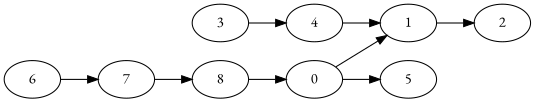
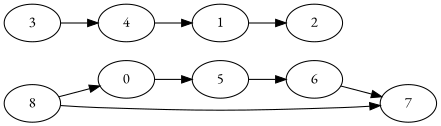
(357, 54) -> none
(168, 79) -> (215, 110)
none -> (262, 79)
